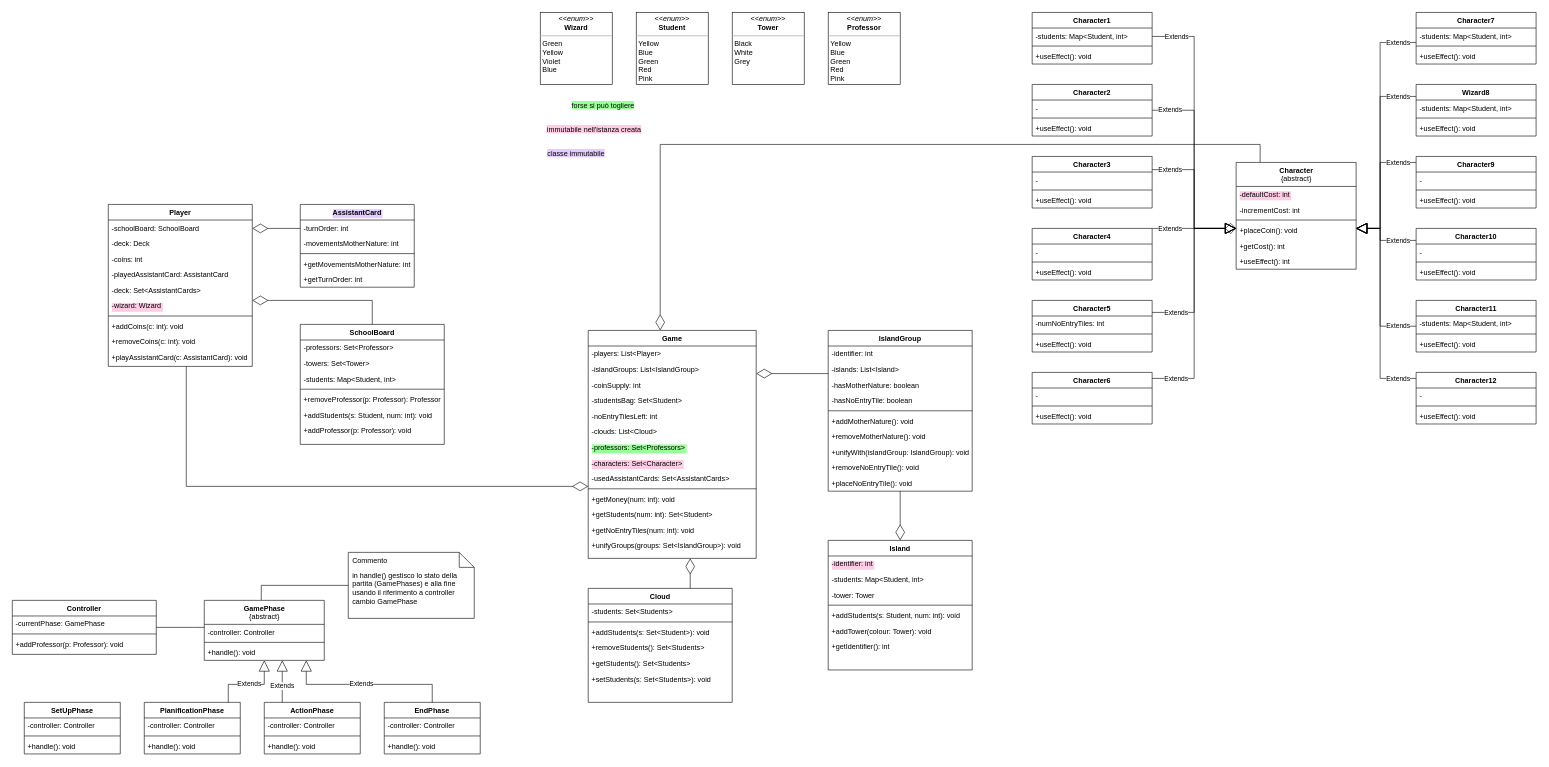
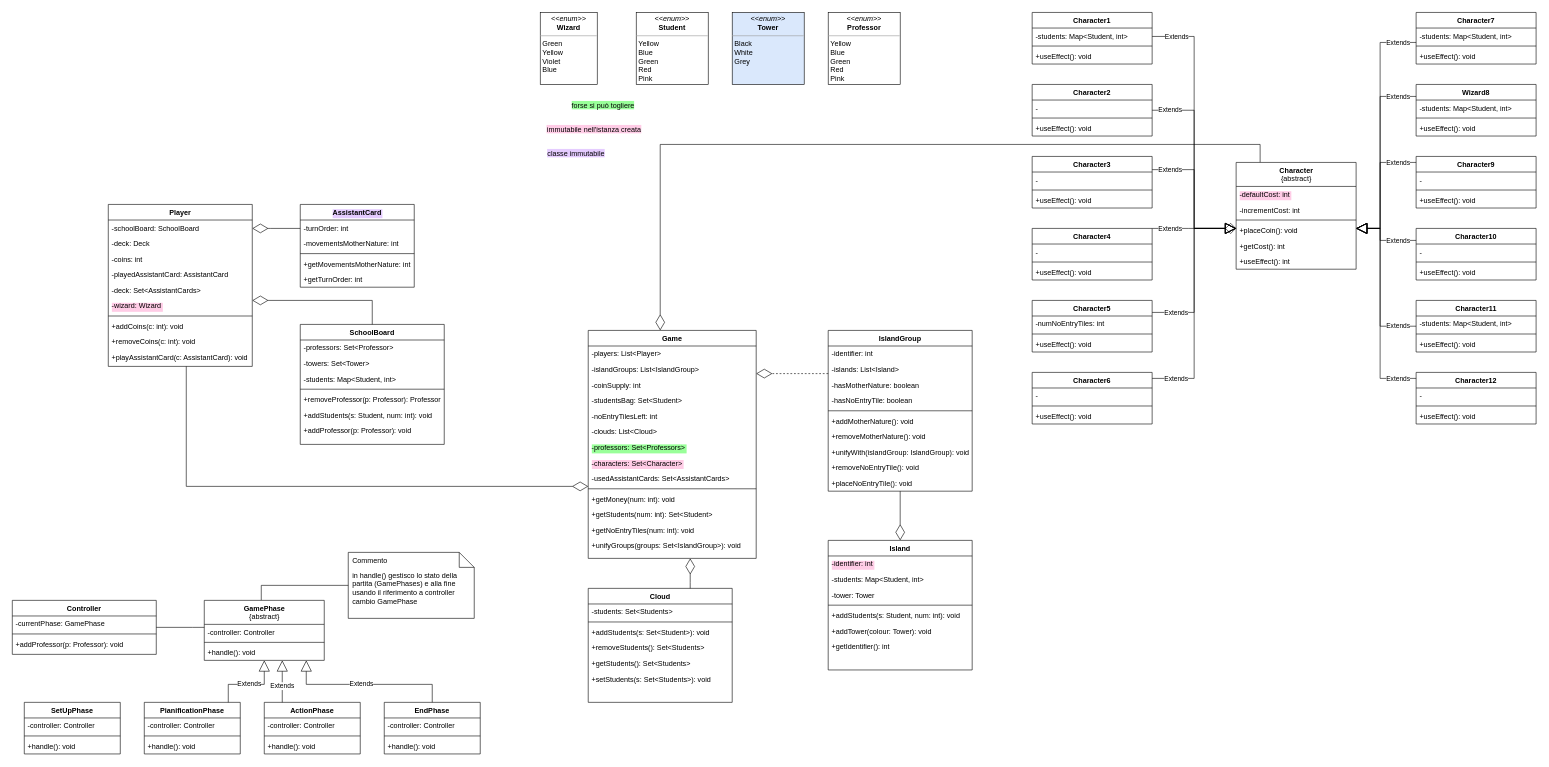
(576, 48) -> (569, 48)
(768, 48) -> (768, 48)
(799, 374) -> (799, 374)
